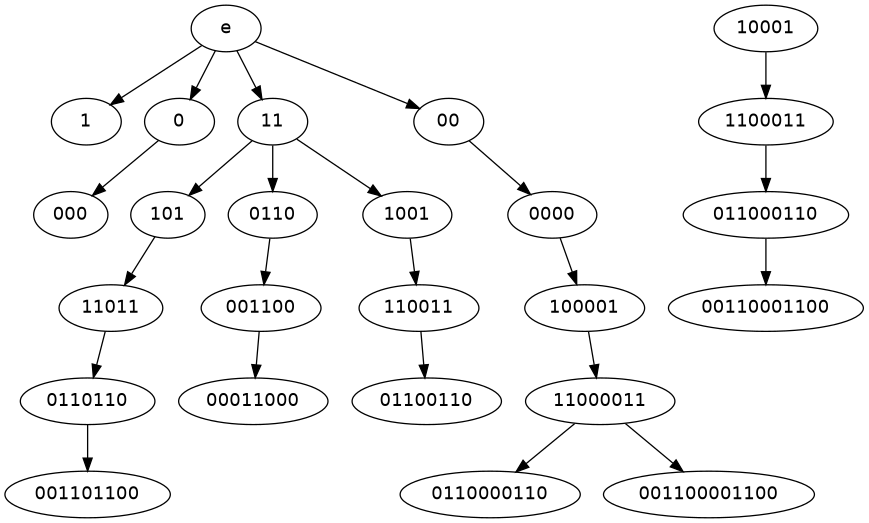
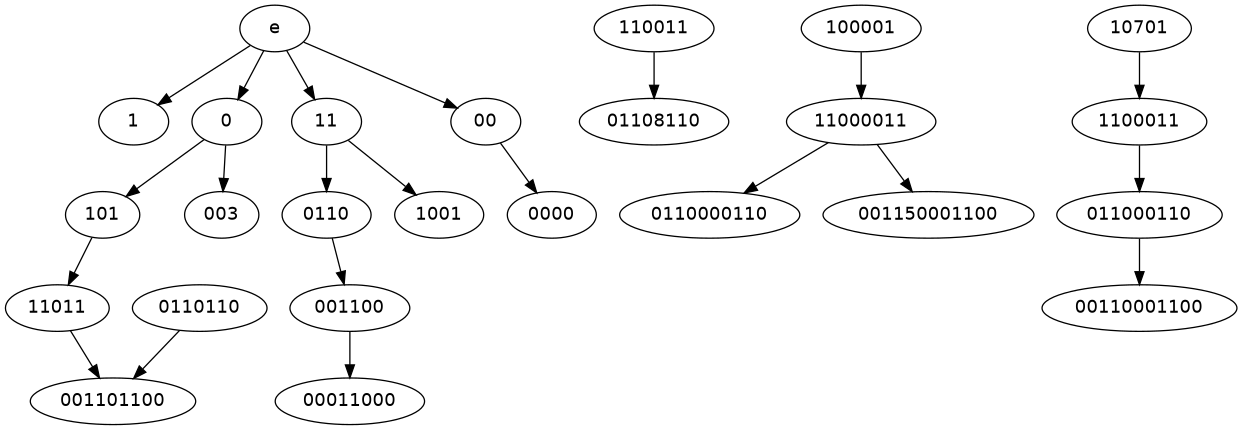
(766, 28) -> (1139, 28)
(226, 164) -> (170, 164)
(71, 215) -> (222, 215)
(412, 255) -> none
(566, 255) -> none
(101, 348) -> (82, 349)
(427, 401) -> (654, 122)
(709, 494) -> (929, 215)
